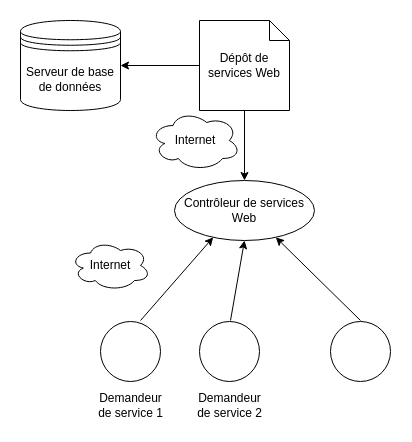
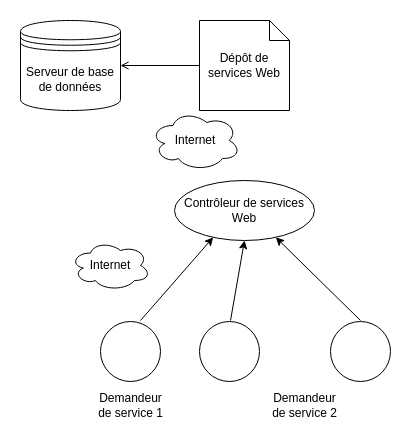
(129, 66) -> (127, 66)
(245, 142) -> none
(230, 406) -> (305, 406)
